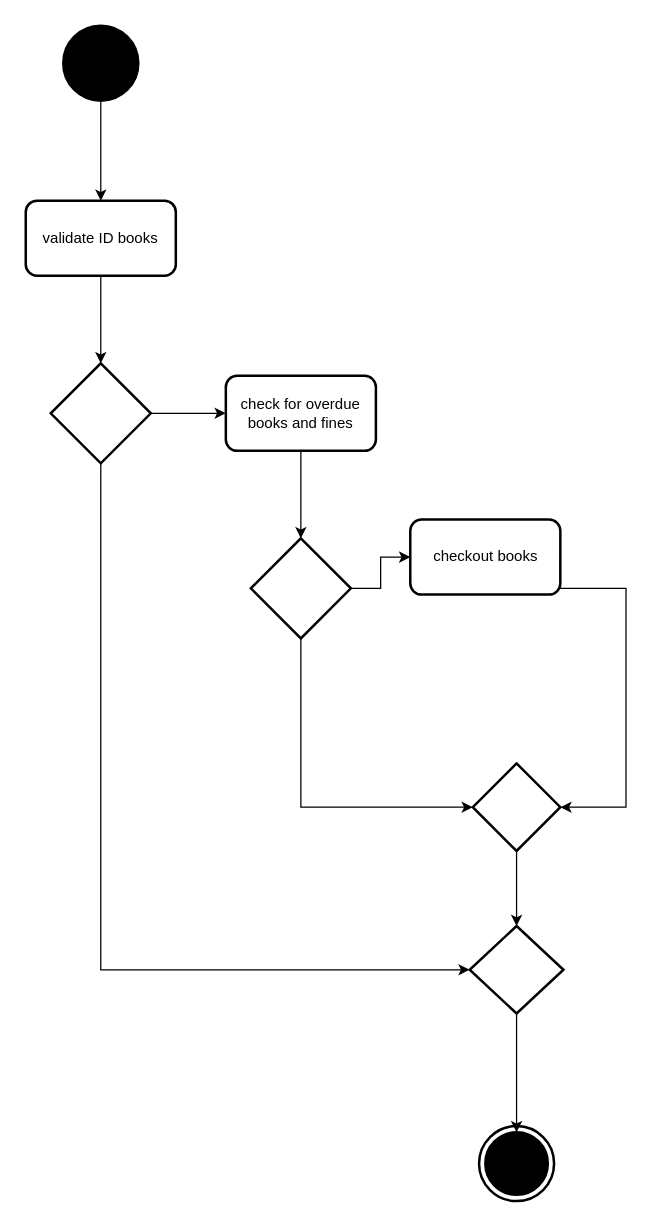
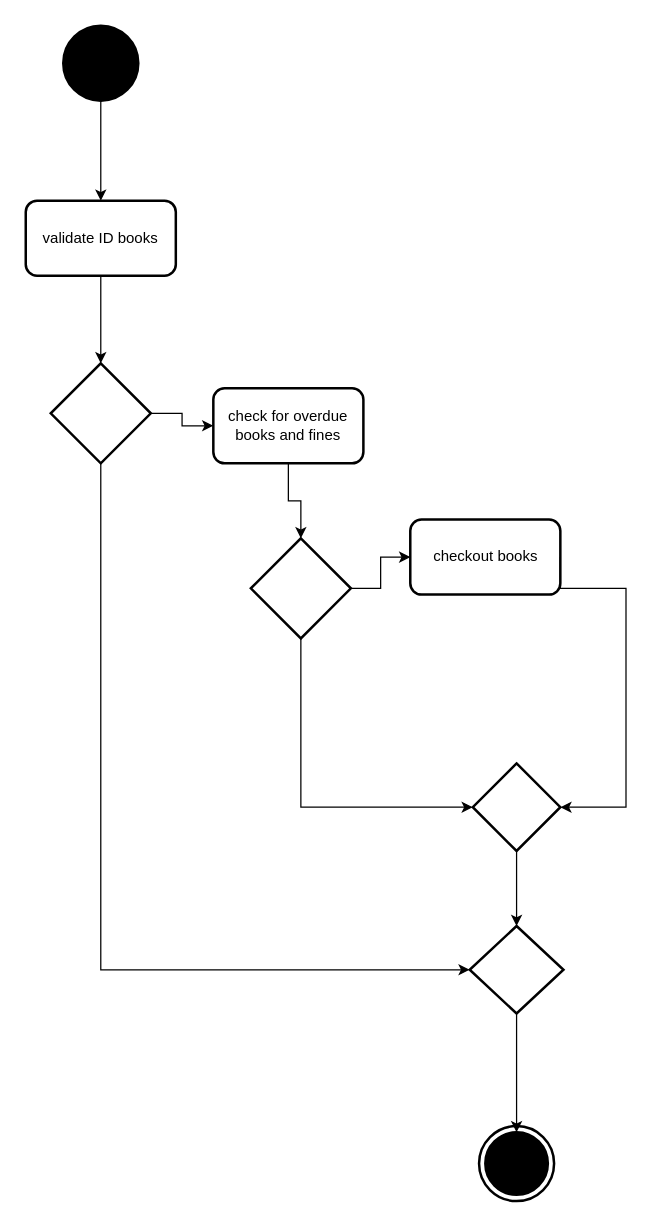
(301, 413) -> (288, 426)
